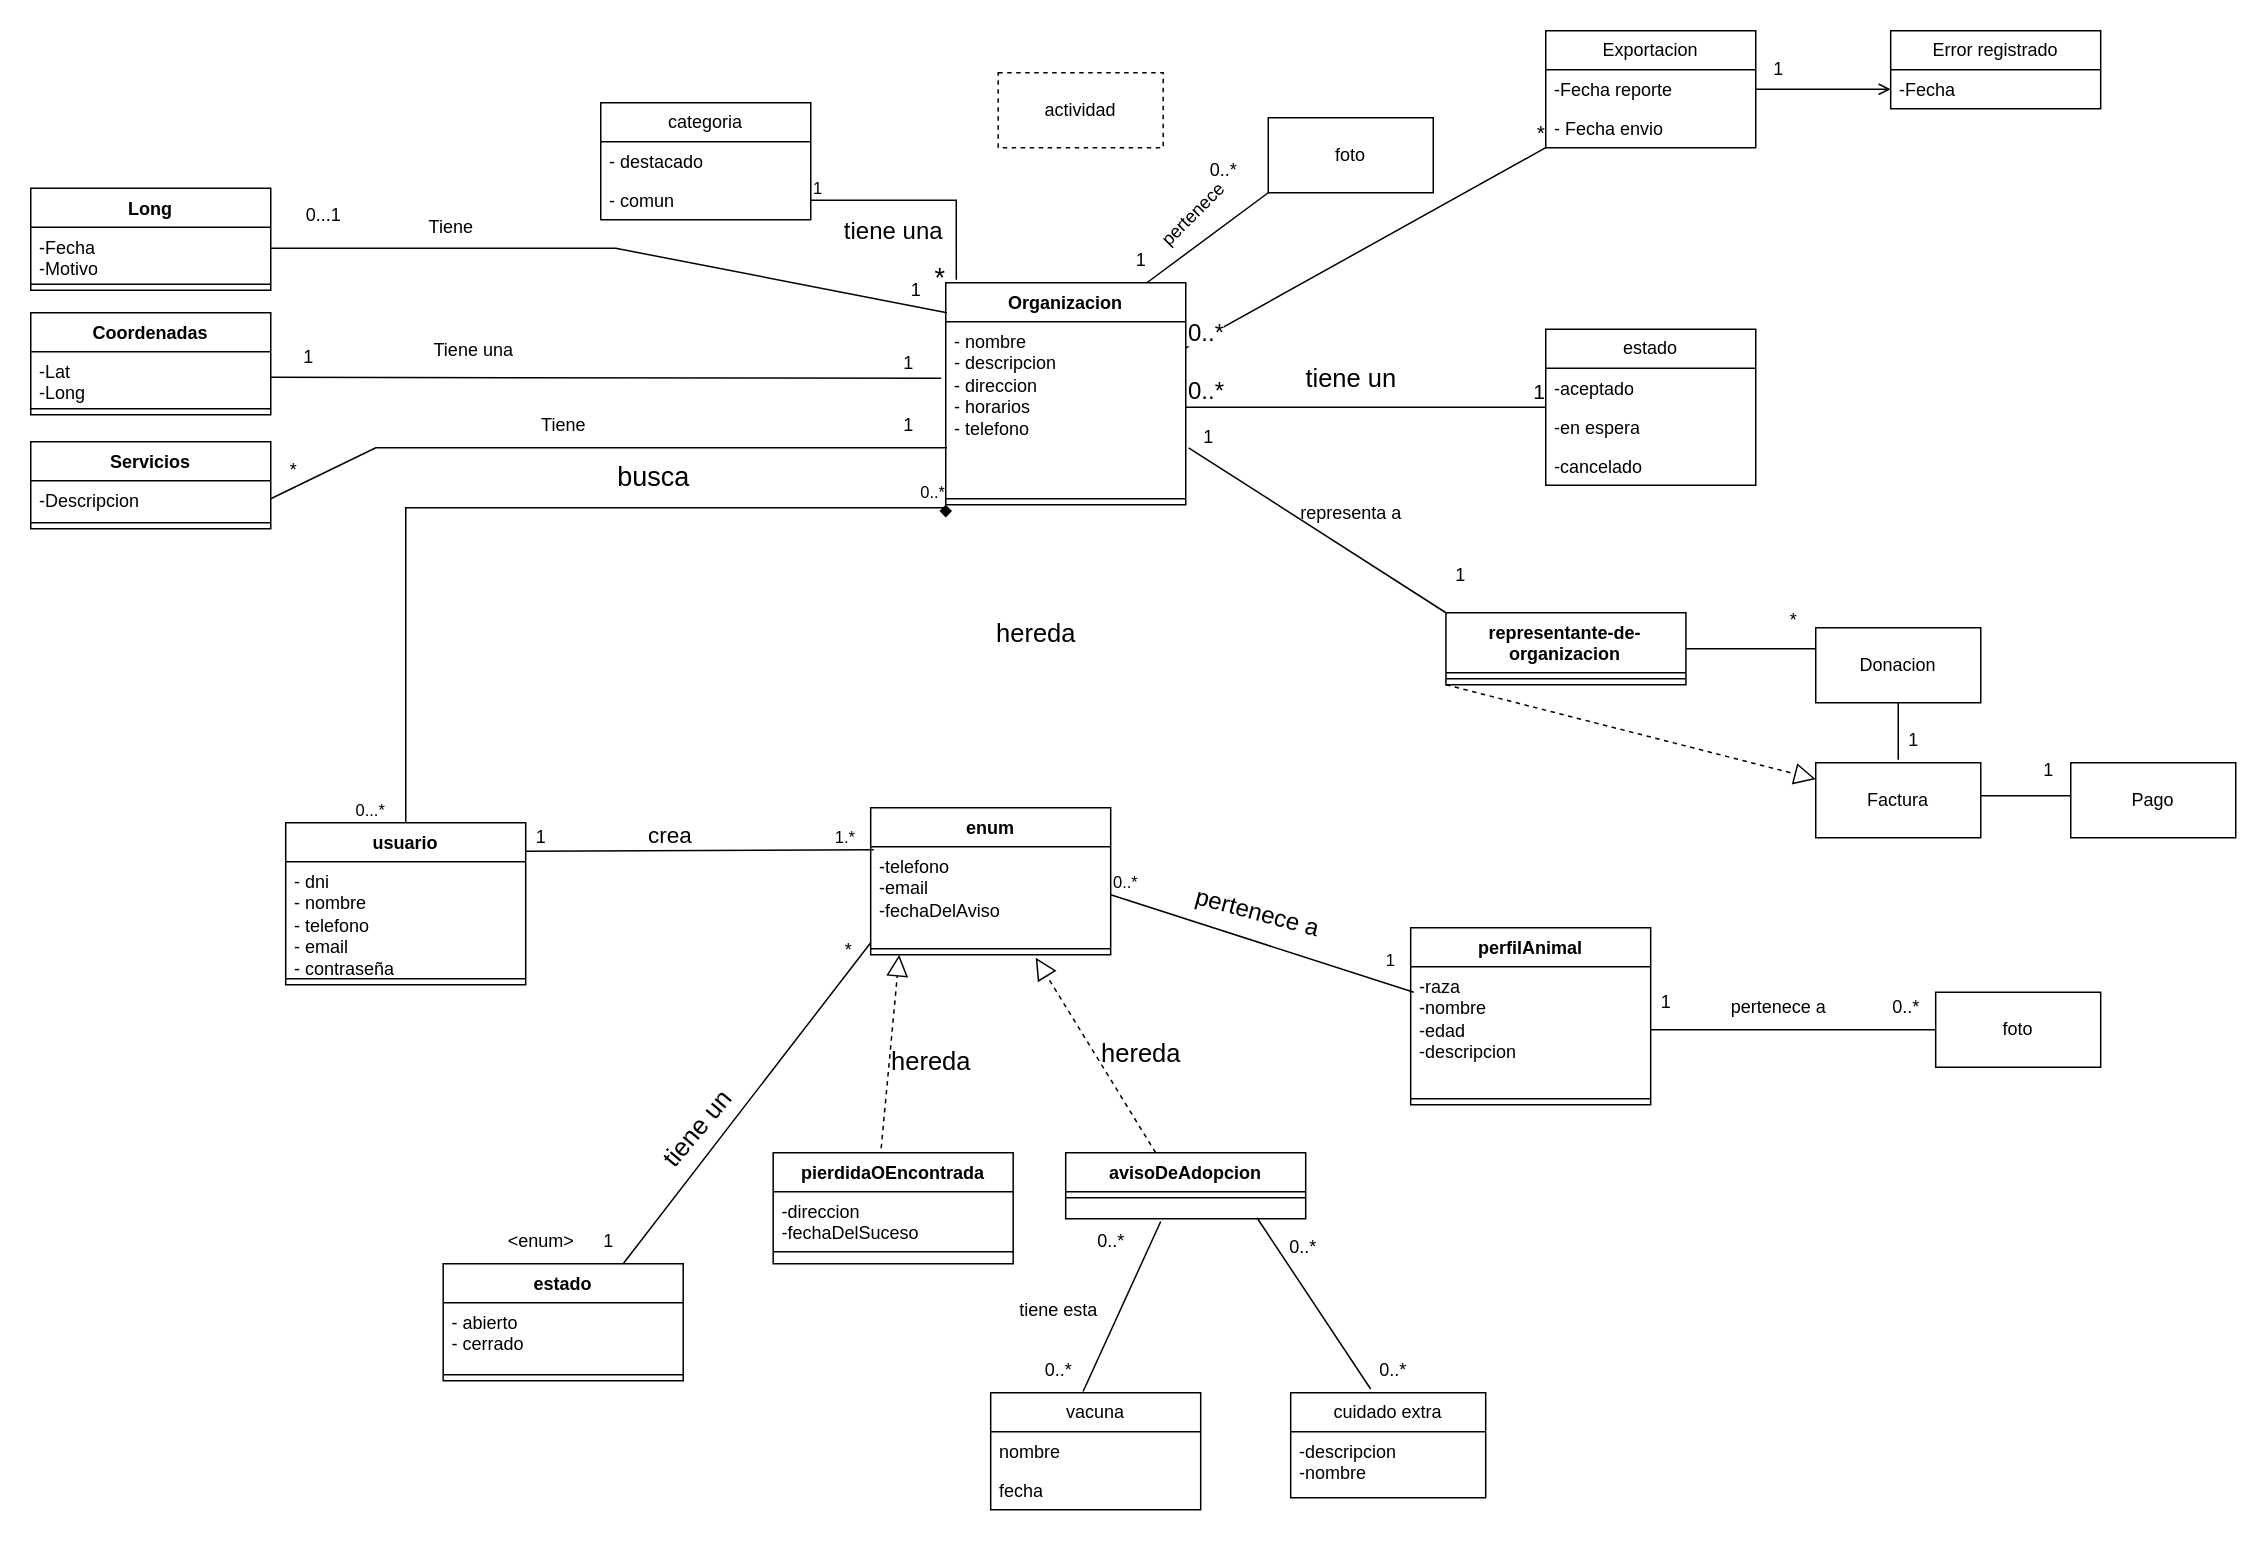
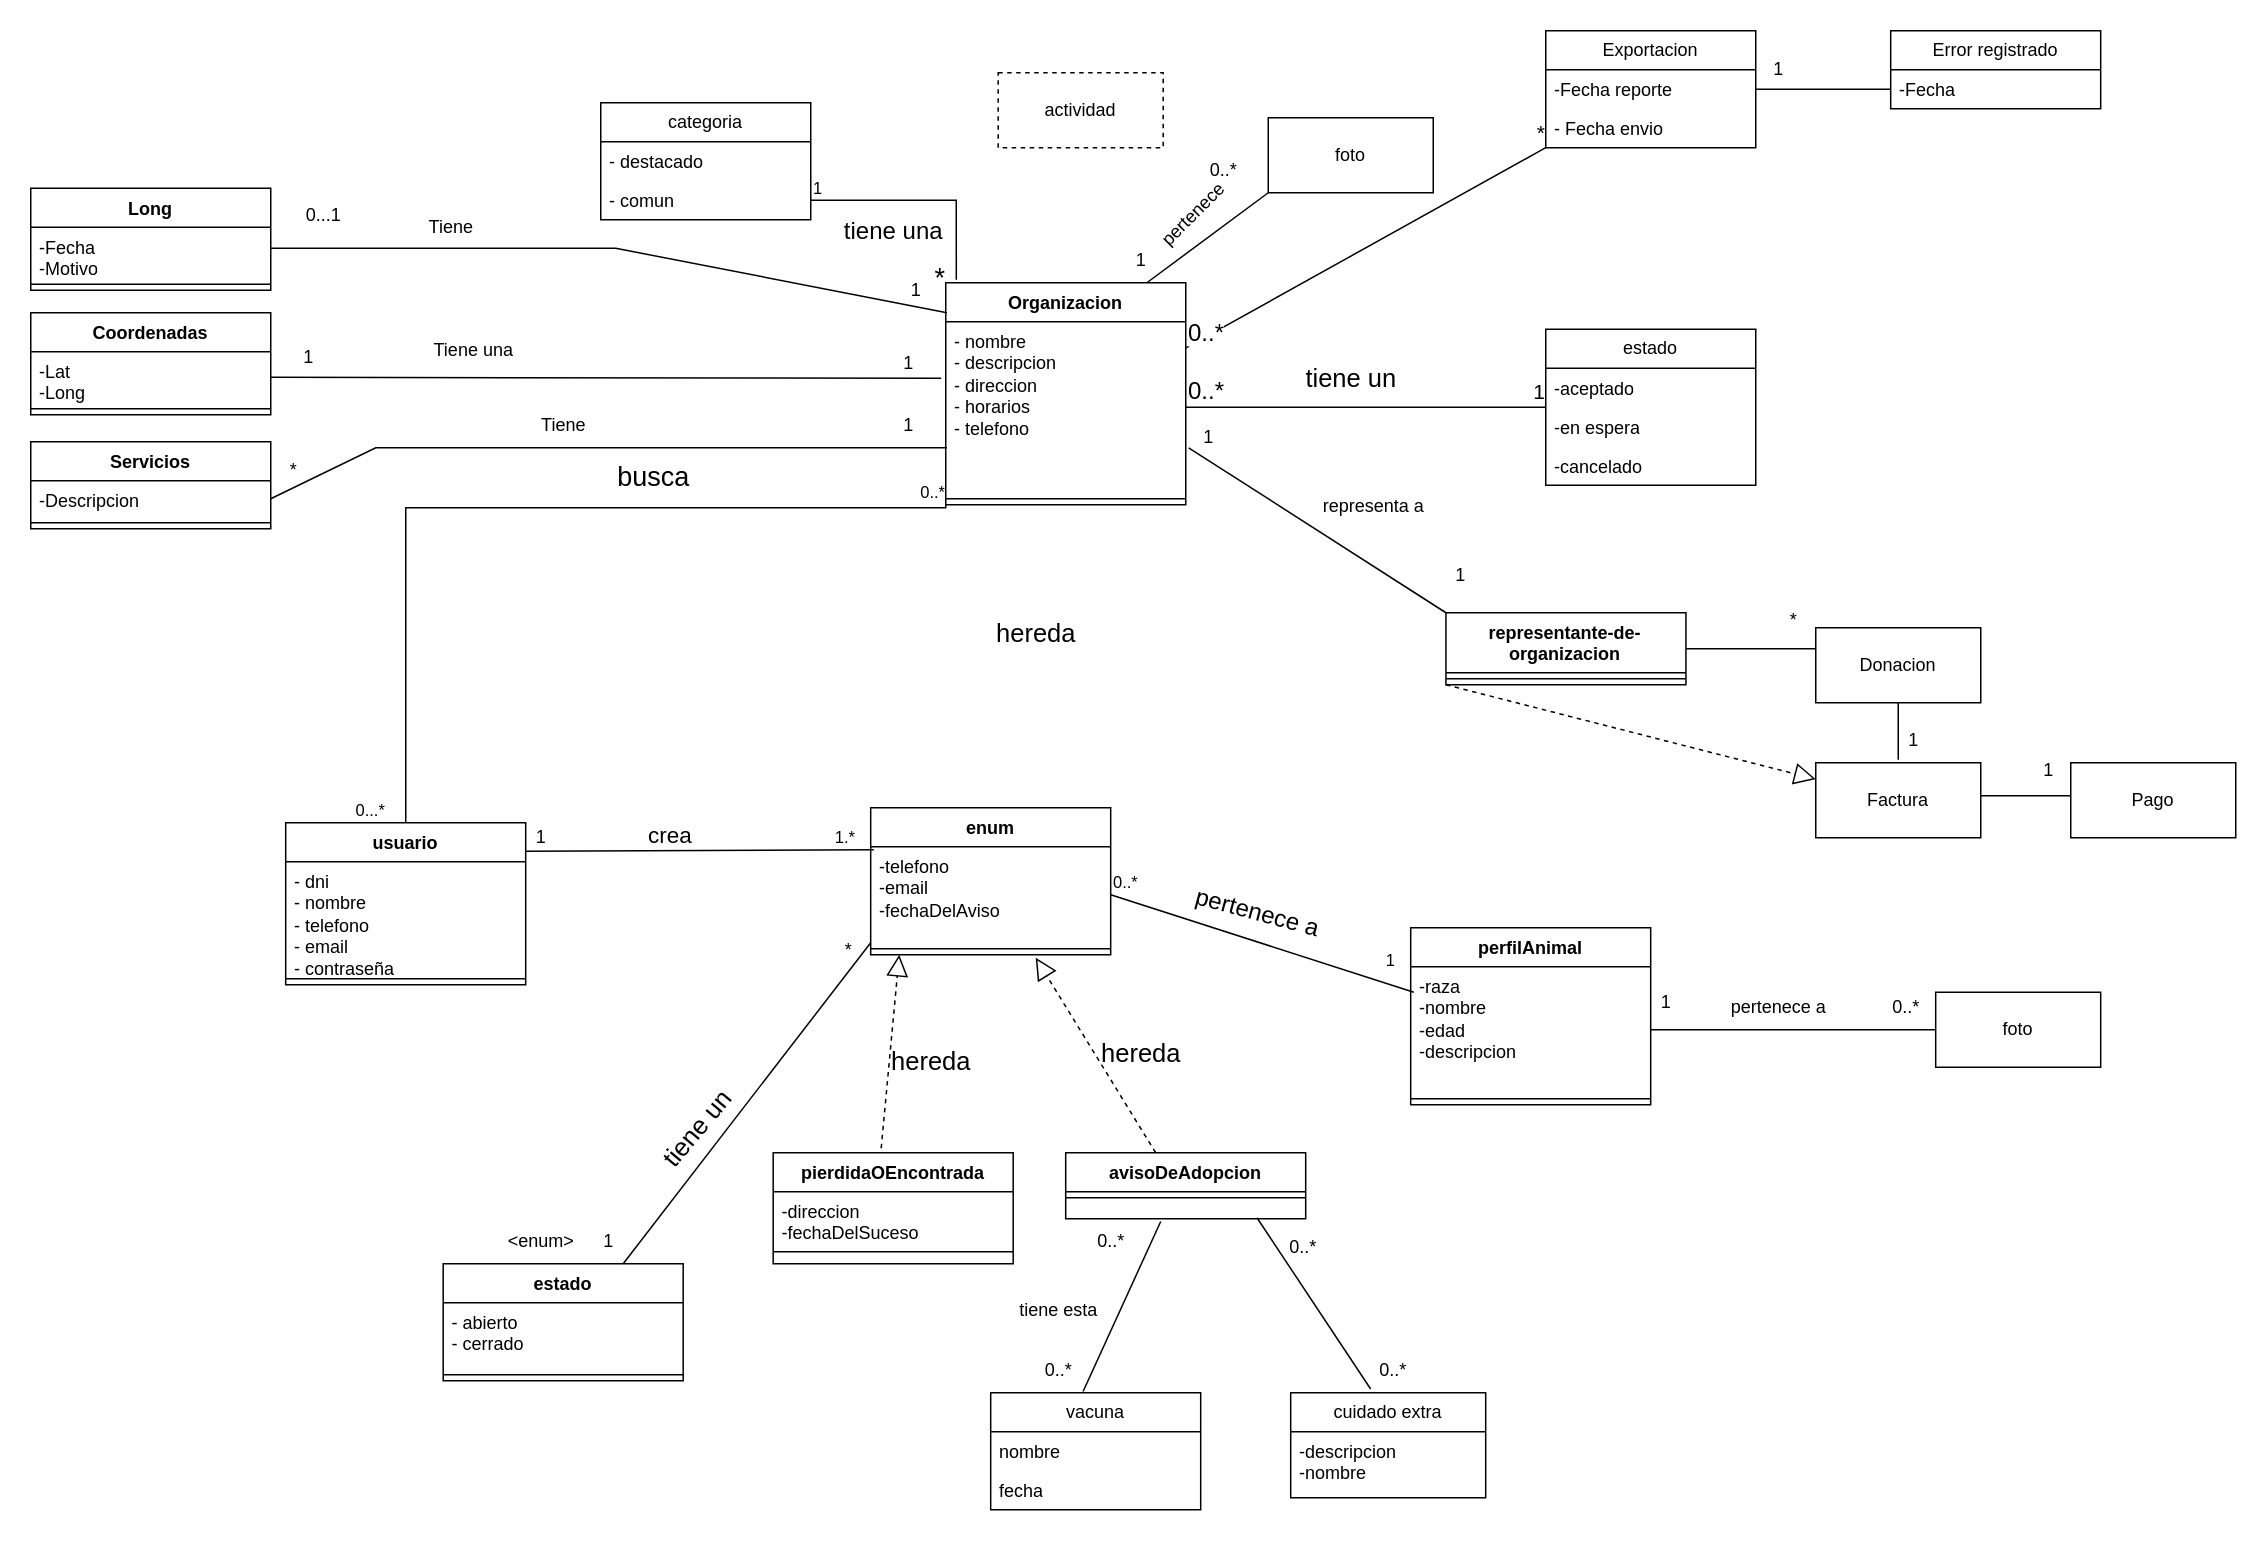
(1884, 89) -> (1885, 89)
(946, 508) -> (942, 508)
(1351, 514) -> (1373, 506)
